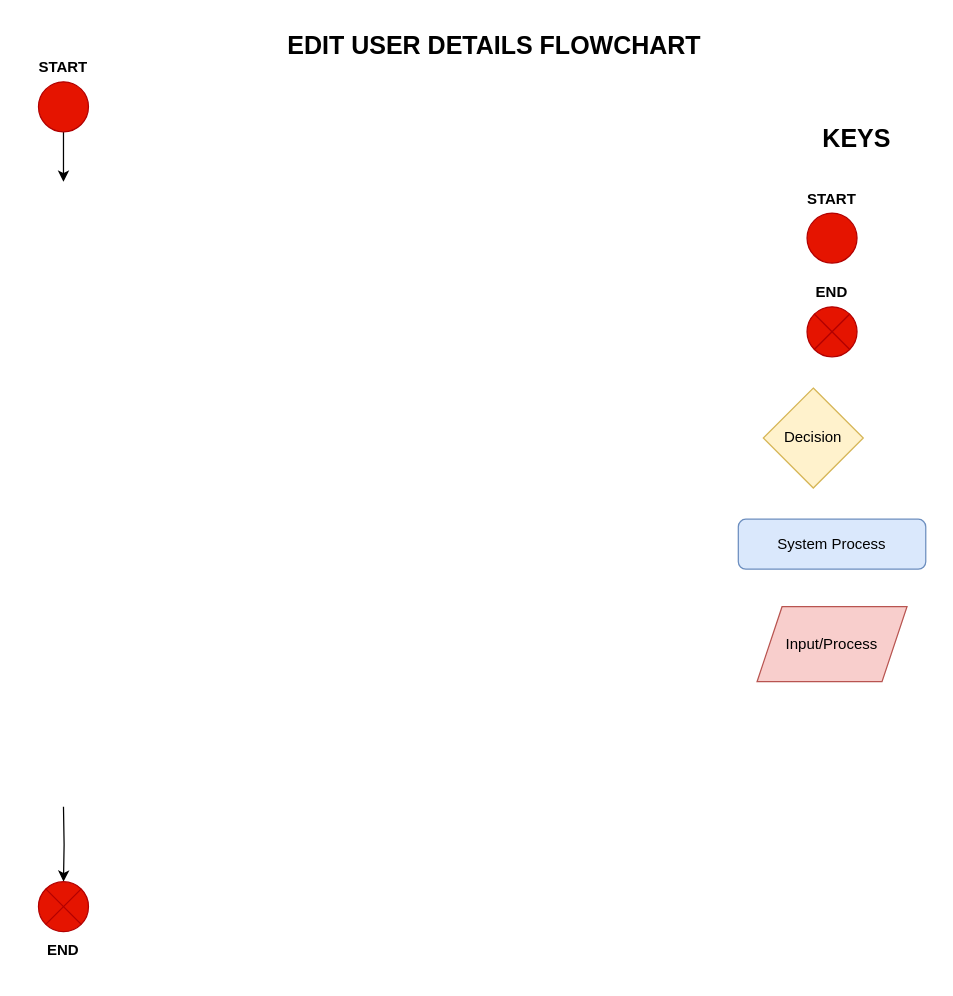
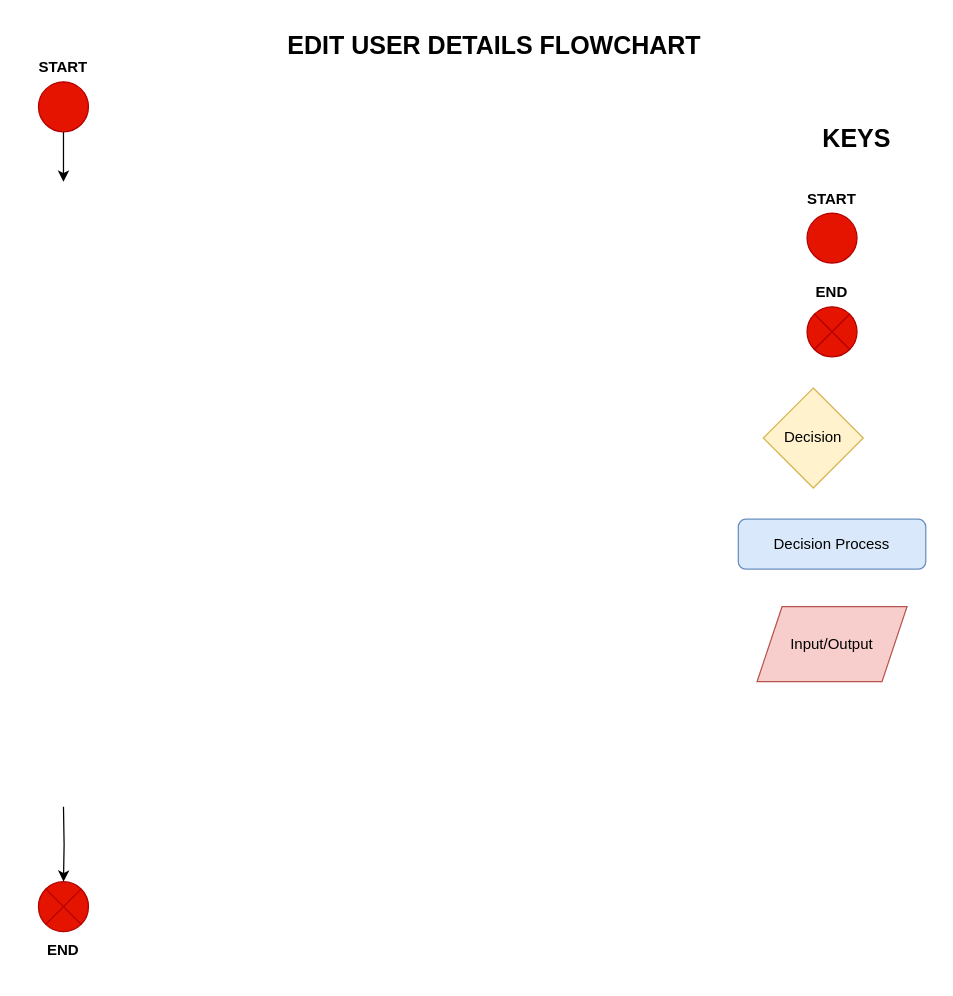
(832, 544) -> (832, 544)
(832, 644) -> (832, 644)
